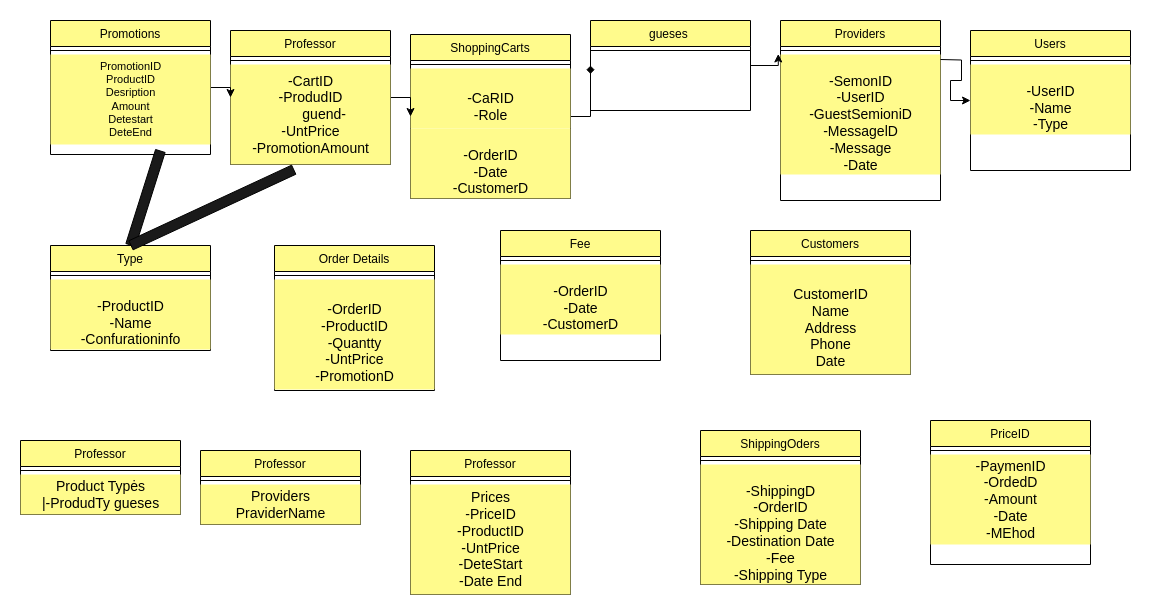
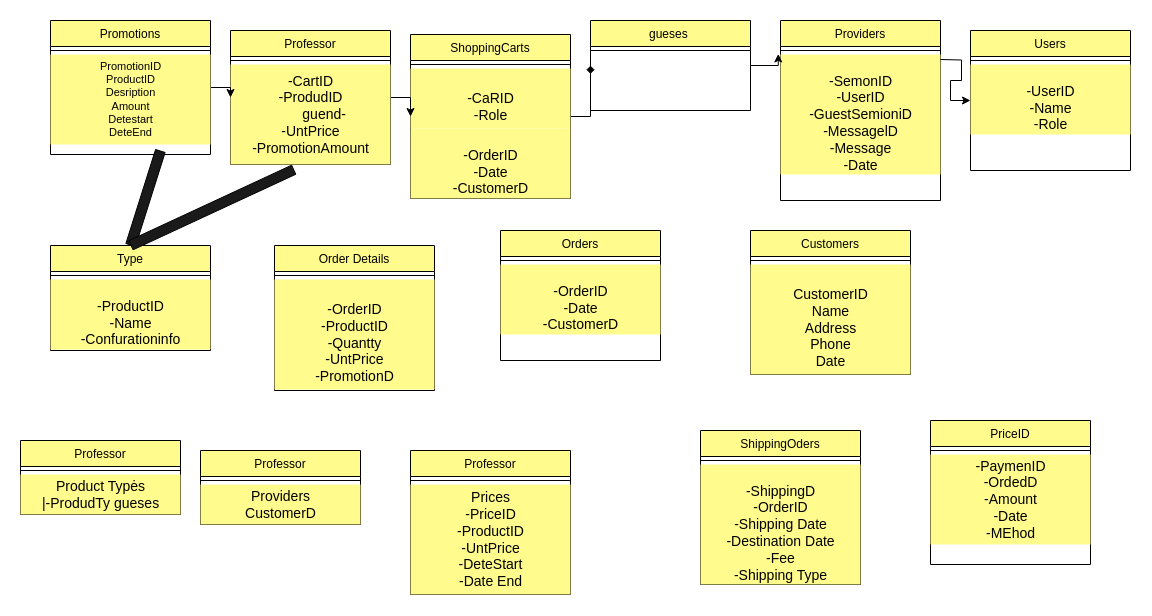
(1051, 100) -> (1051, 100)
(580, 244) -> (580, 244)
(281, 505) -> (281, 505)
